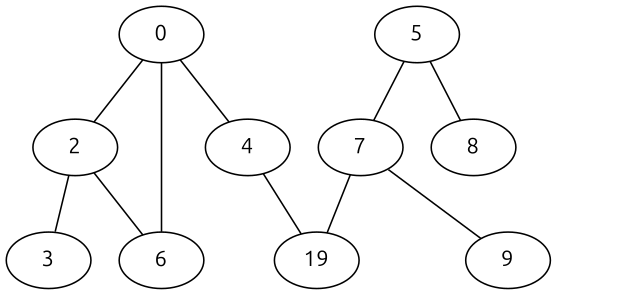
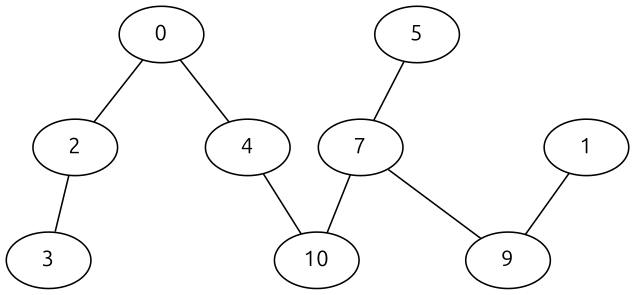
(474, 147) -> none
none -> (586, 147)
(162, 260) -> none
(317, 260) -> (317, 260)
